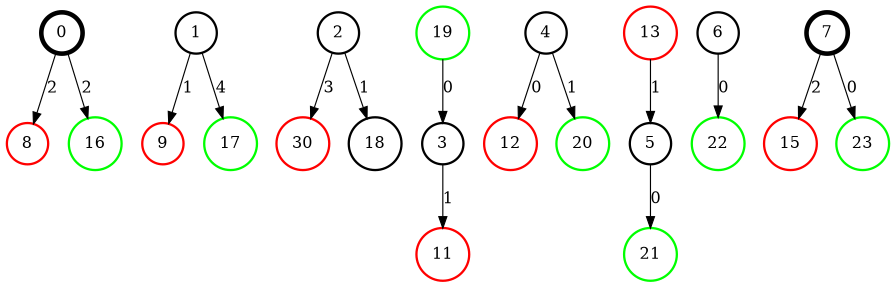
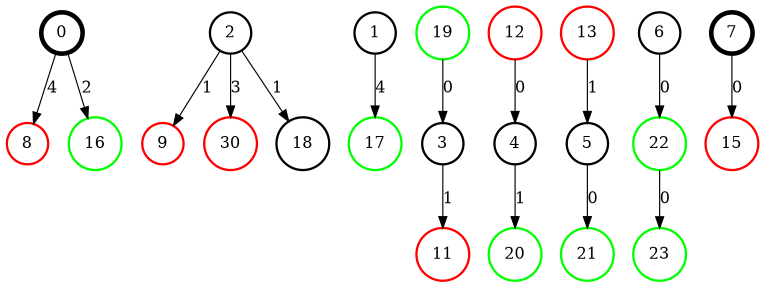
(531, 80) -> (515, 85)
(842, 80) -> (660, 193)
(181, 83) -> (200, 83)
(53, 88) -> (53, 88)
(817, 88) -> (738, 88)
